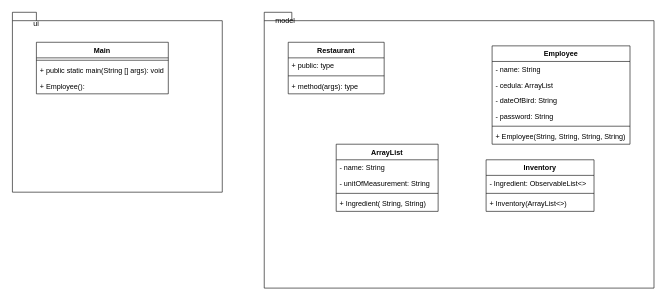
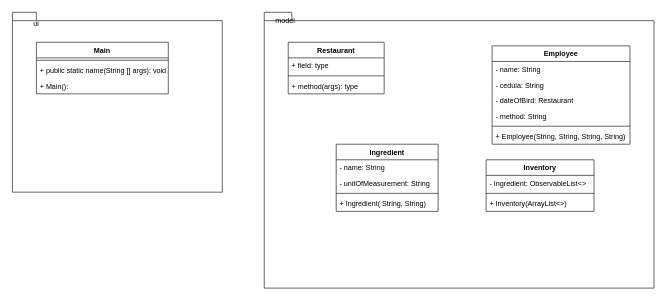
(315, 66) -> (313, 66)
(112, 71) -> (113, 71)
(529, 85) -> (523, 85)
(63, 86) -> (55, 86)
(531, 101) -> (540, 101)
(528, 116) -> (524, 116)
(387, 152) -> (387, 152)
